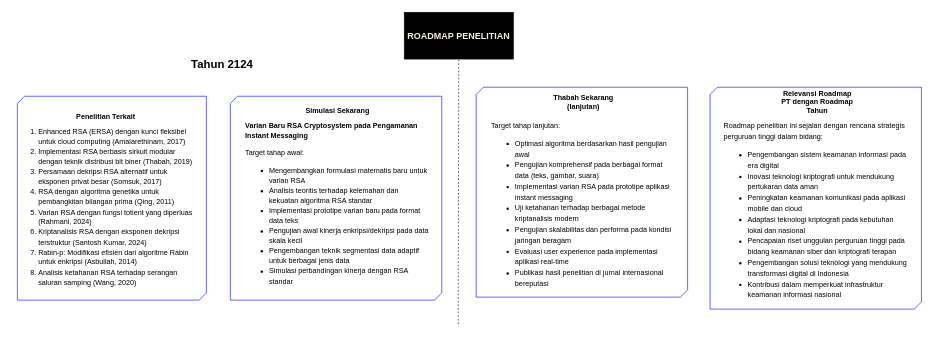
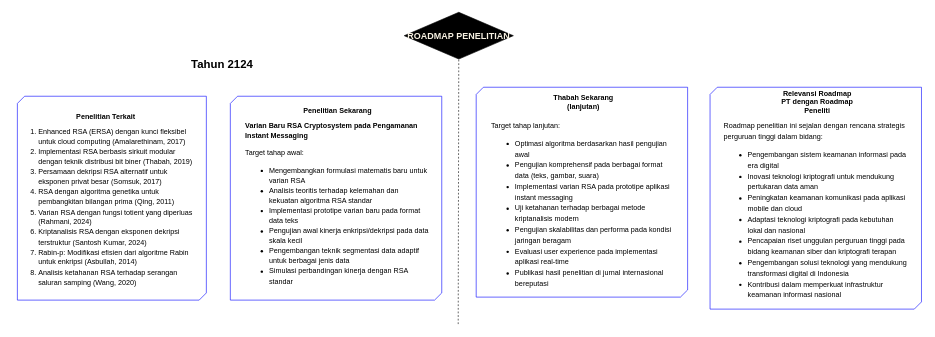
(459, 36) -> (459, 36)
(818, 102) -> (818, 102)
(338, 111) -> (338, 111)
